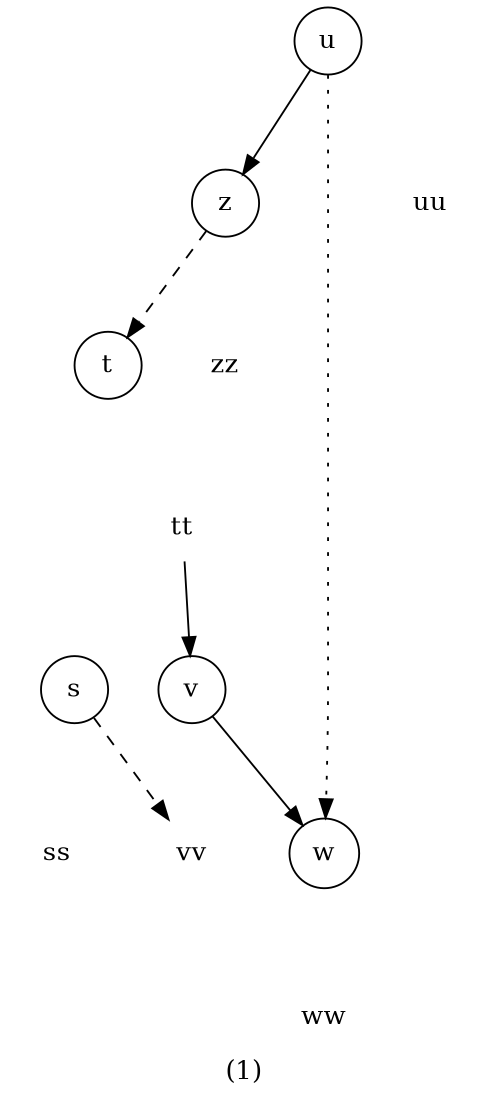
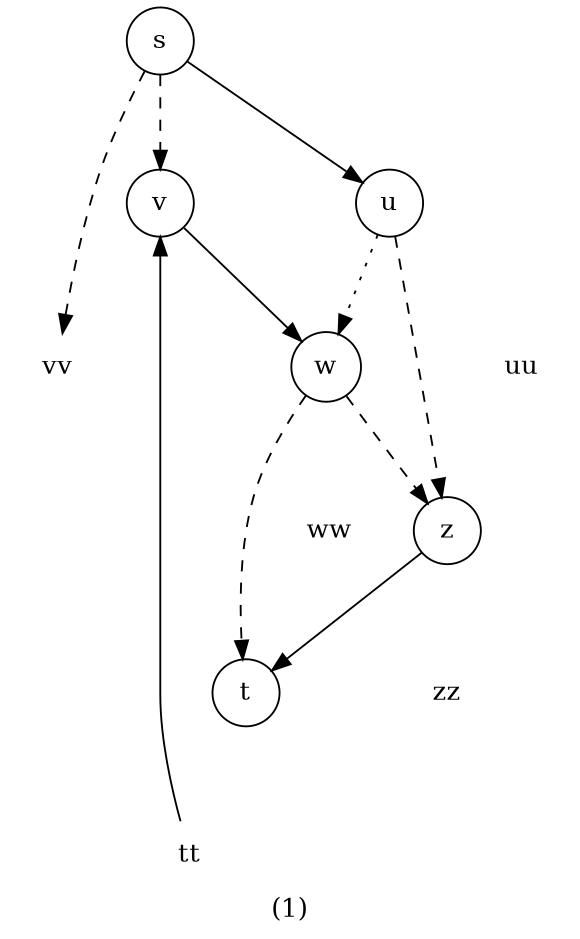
none -> (160, 113)
(282, 114) -> (417, 358)
none -> (267, 117)
(173, 276) -> (354, 606)
none -> (381, 442)
none -> (250, 511)
(58, 853) -> none
